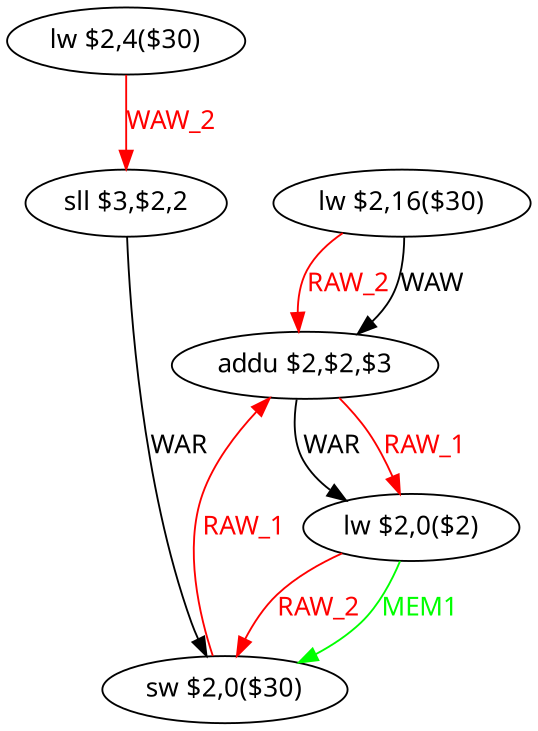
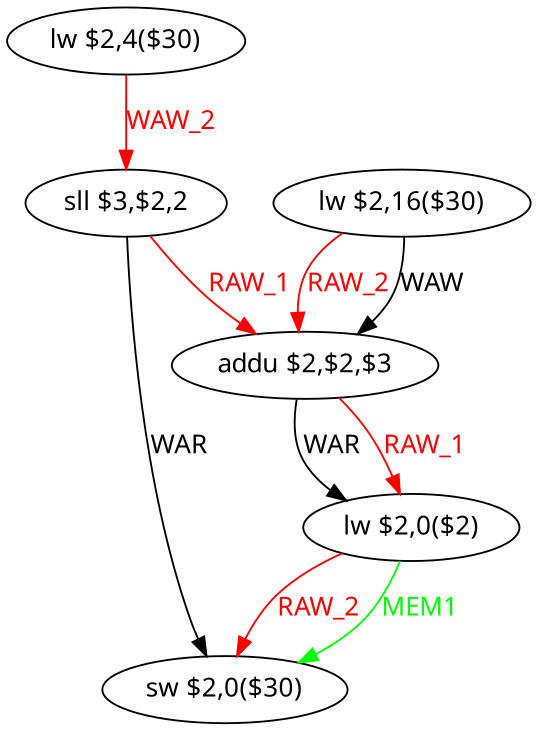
(196, 526) -> (192, 283)
